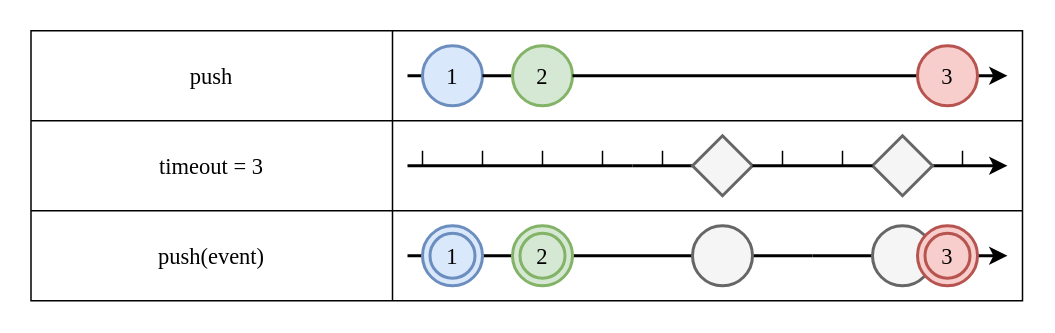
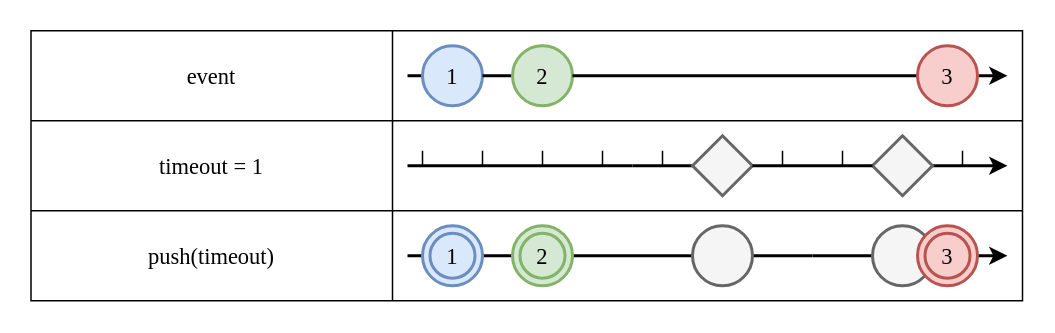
(212, 76) -> (212, 76)
(212, 166) -> (212, 166)
(212, 256) -> (212, 256)
